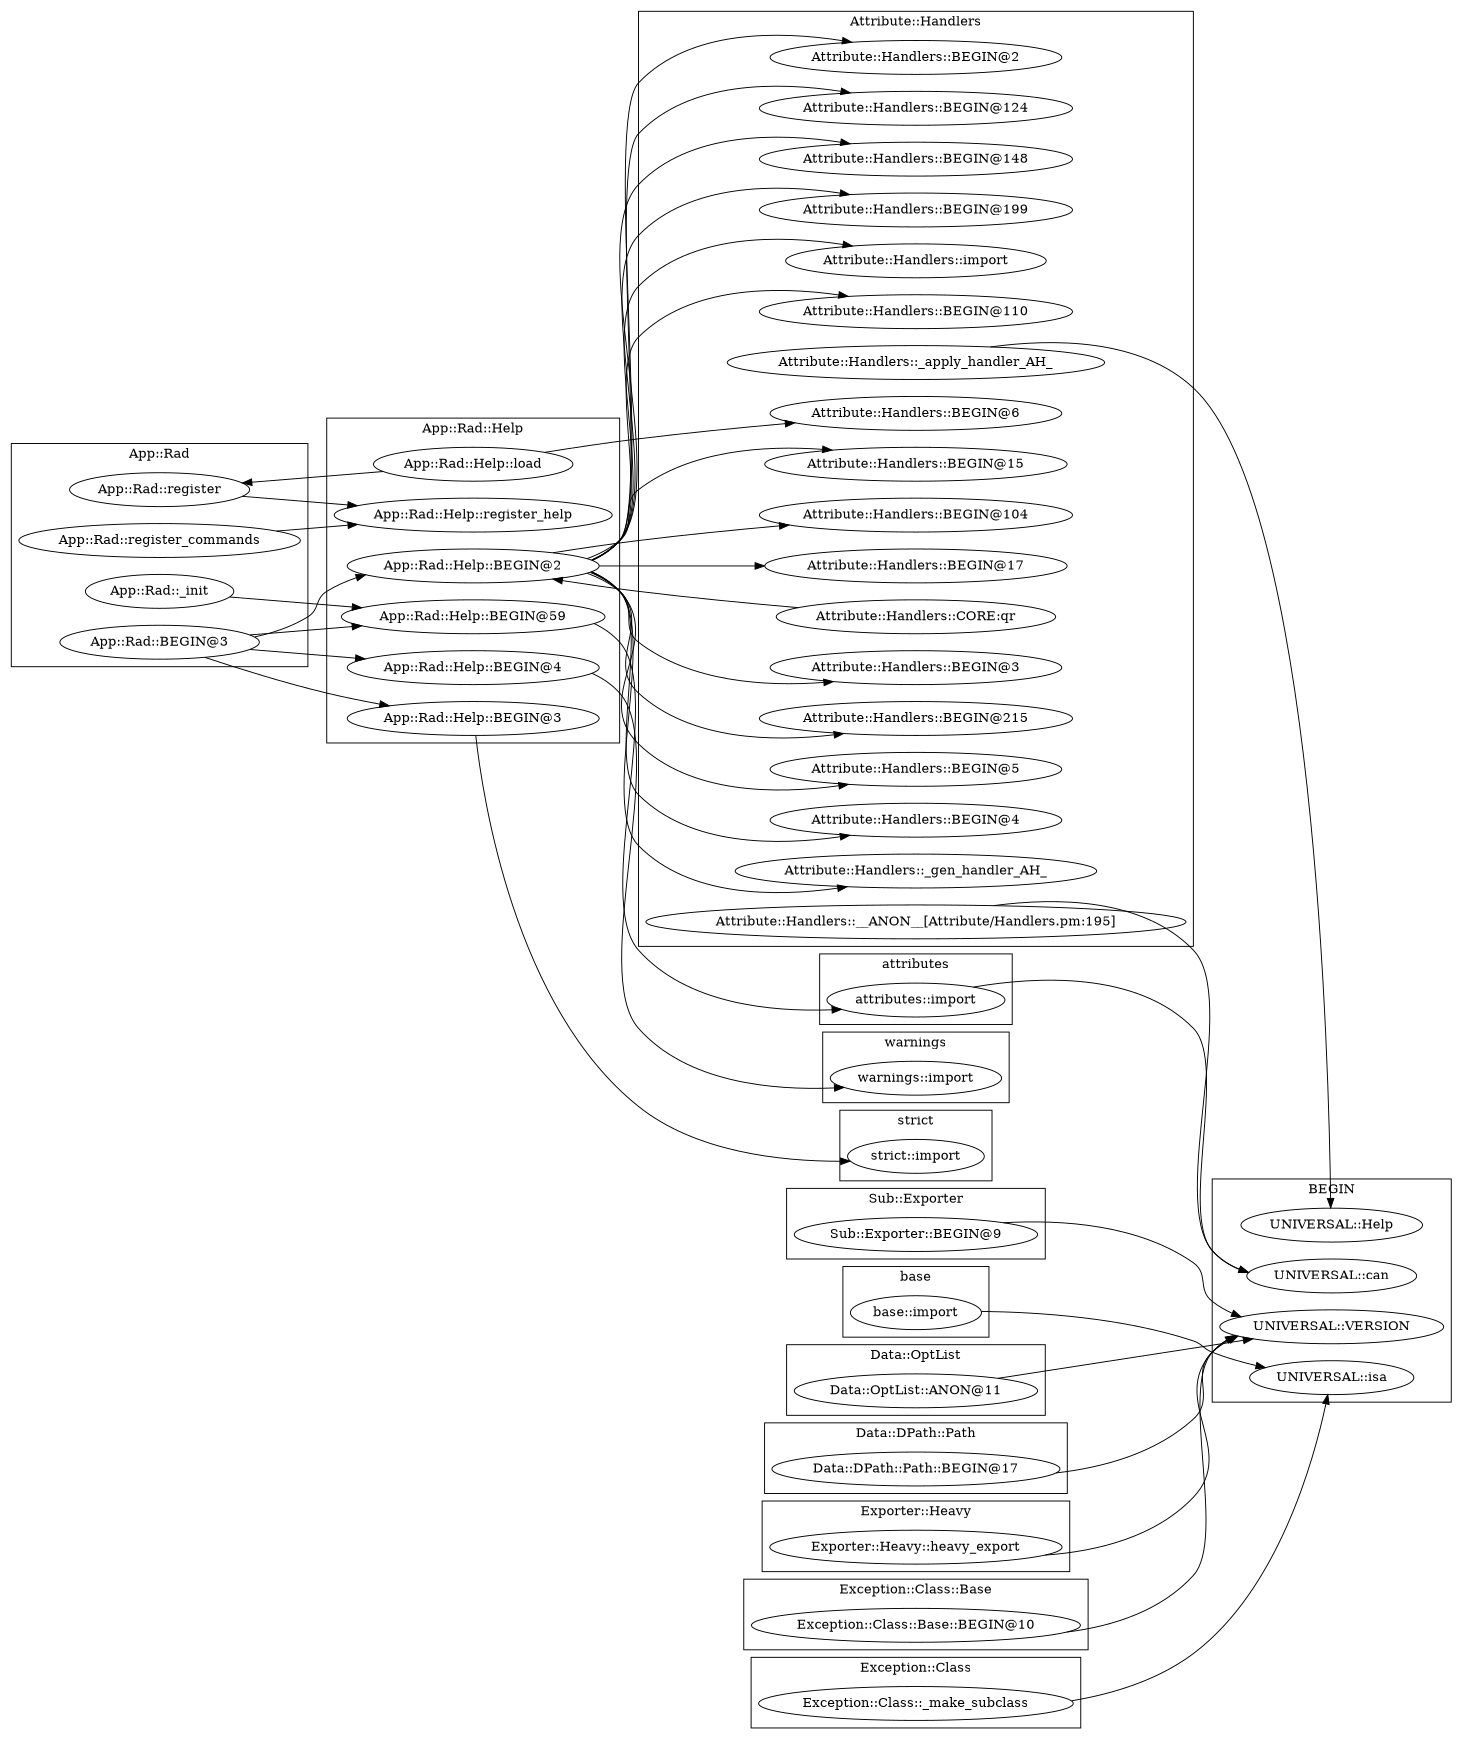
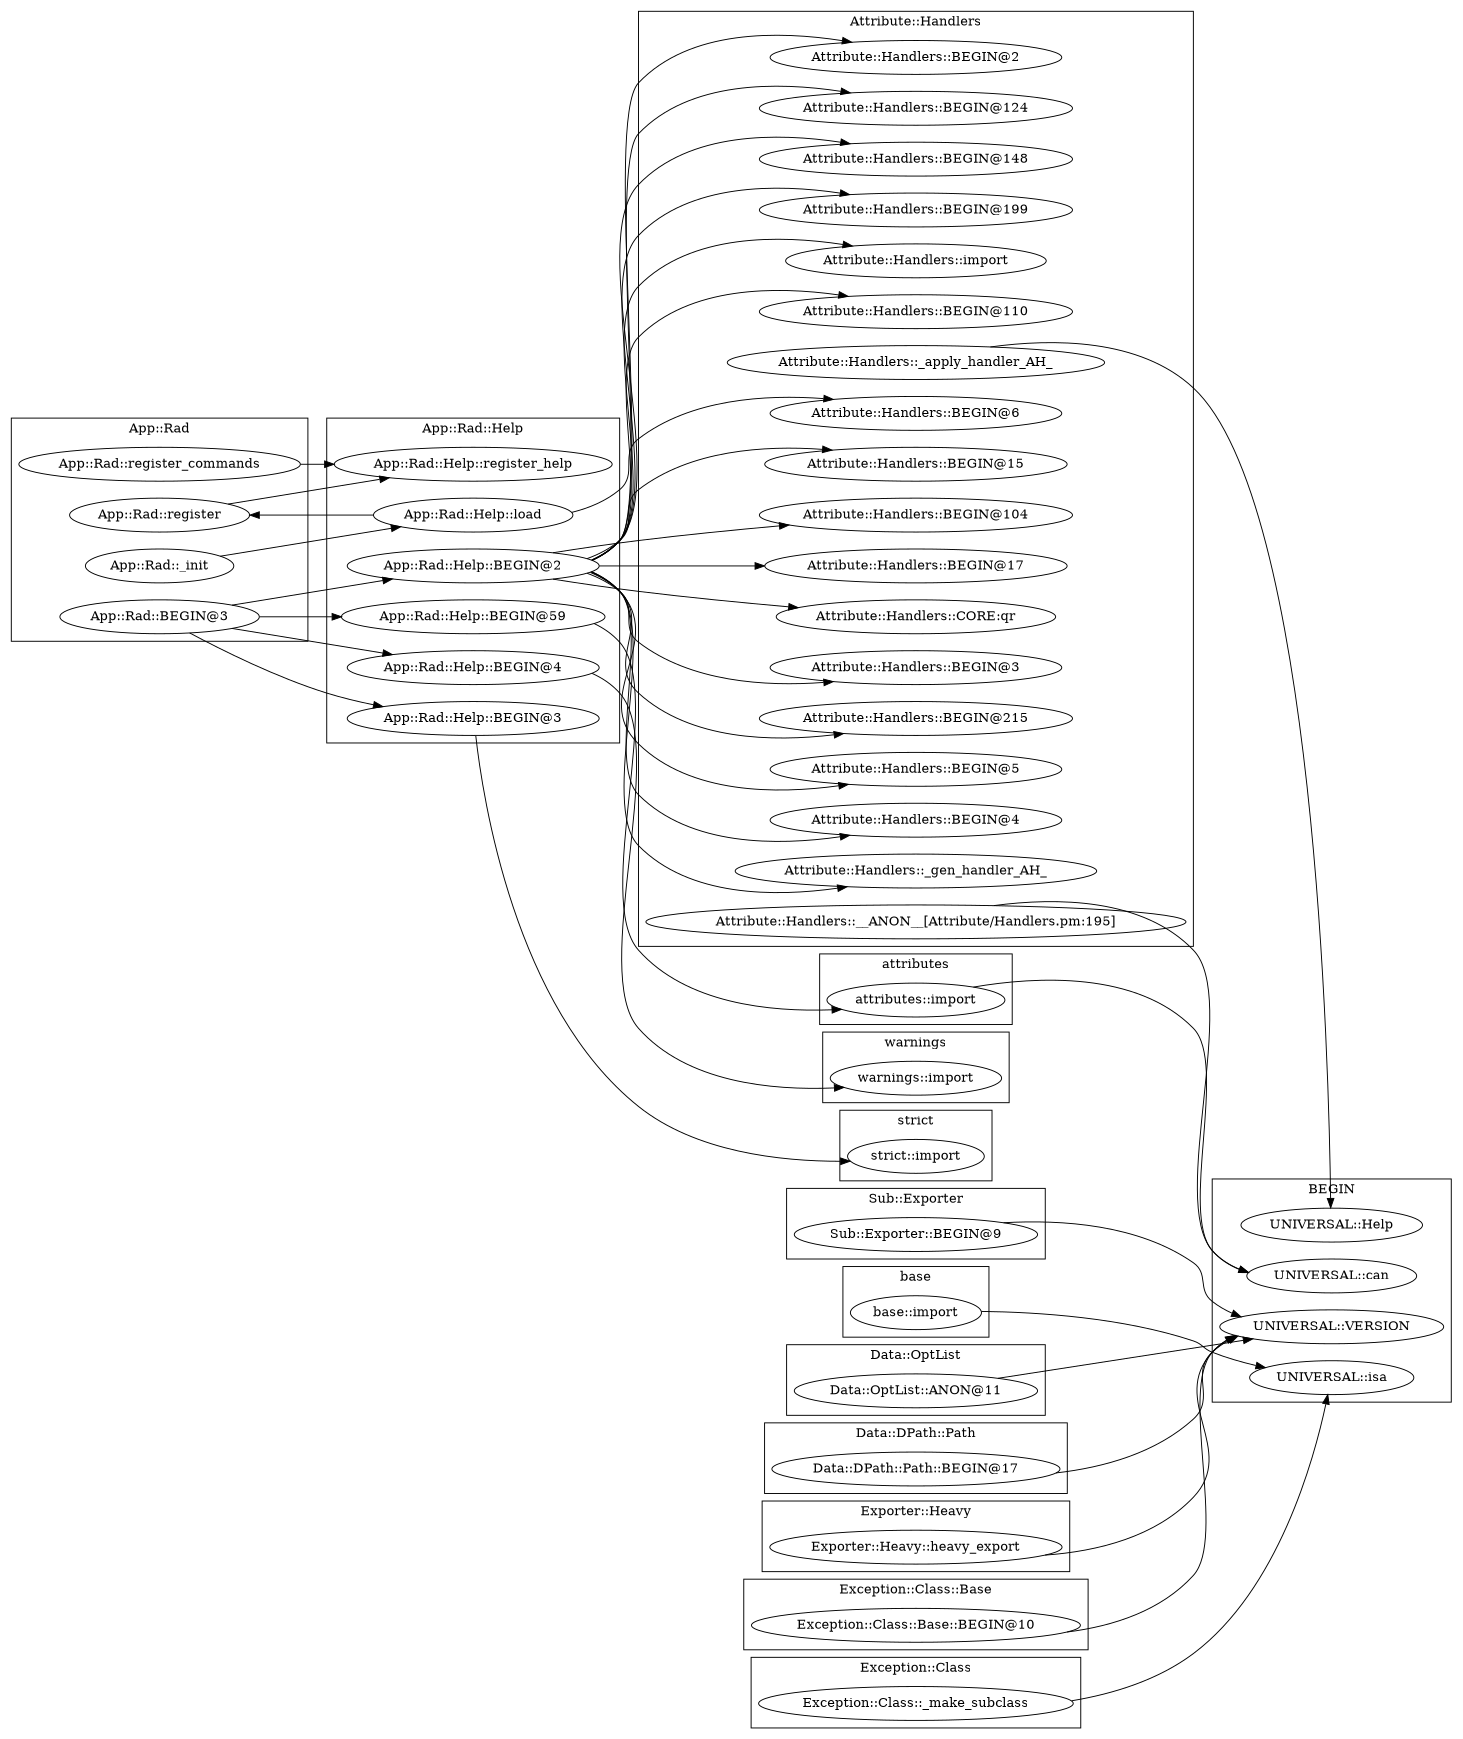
(680, 596) -> (670, 595)
(291, 602) -> (301, 543)
